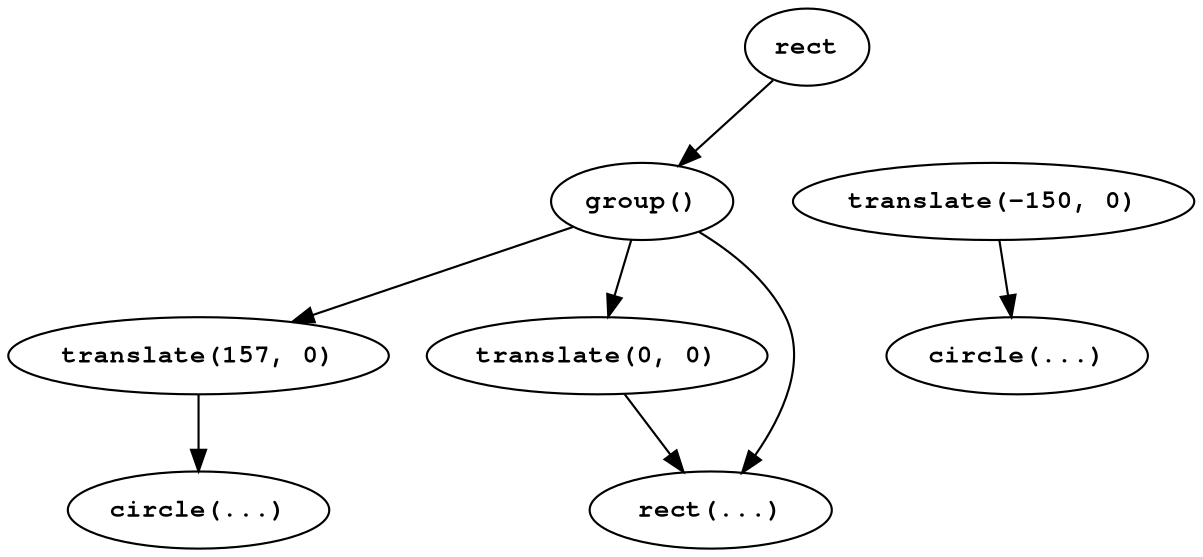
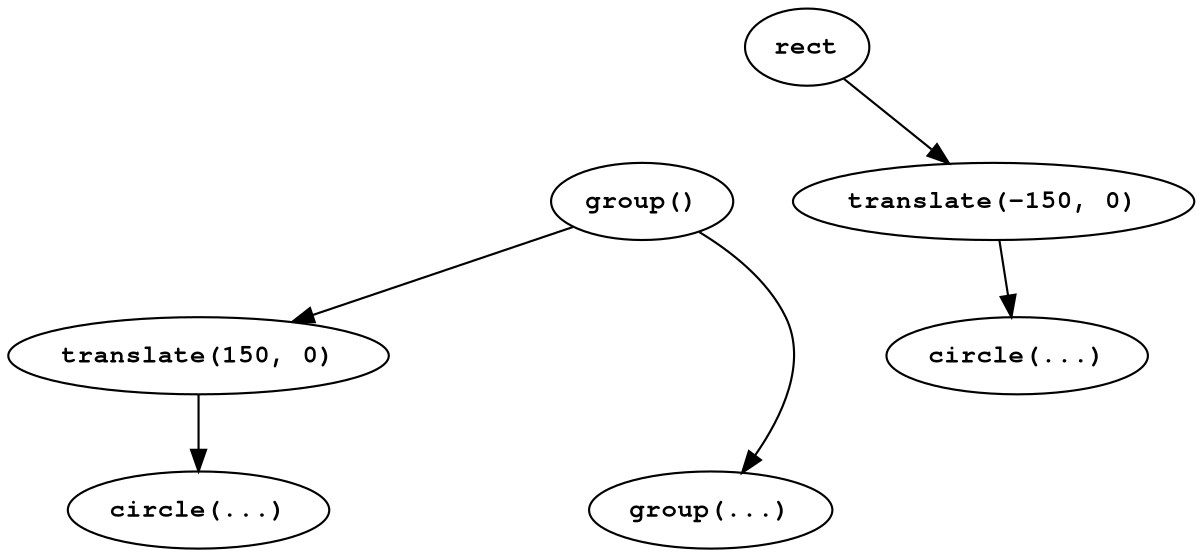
(734, 116) -> (888, 114)
(199, 356) -> (199, 356)
(597, 356) -> none
(711, 510) -> (711, 510)
